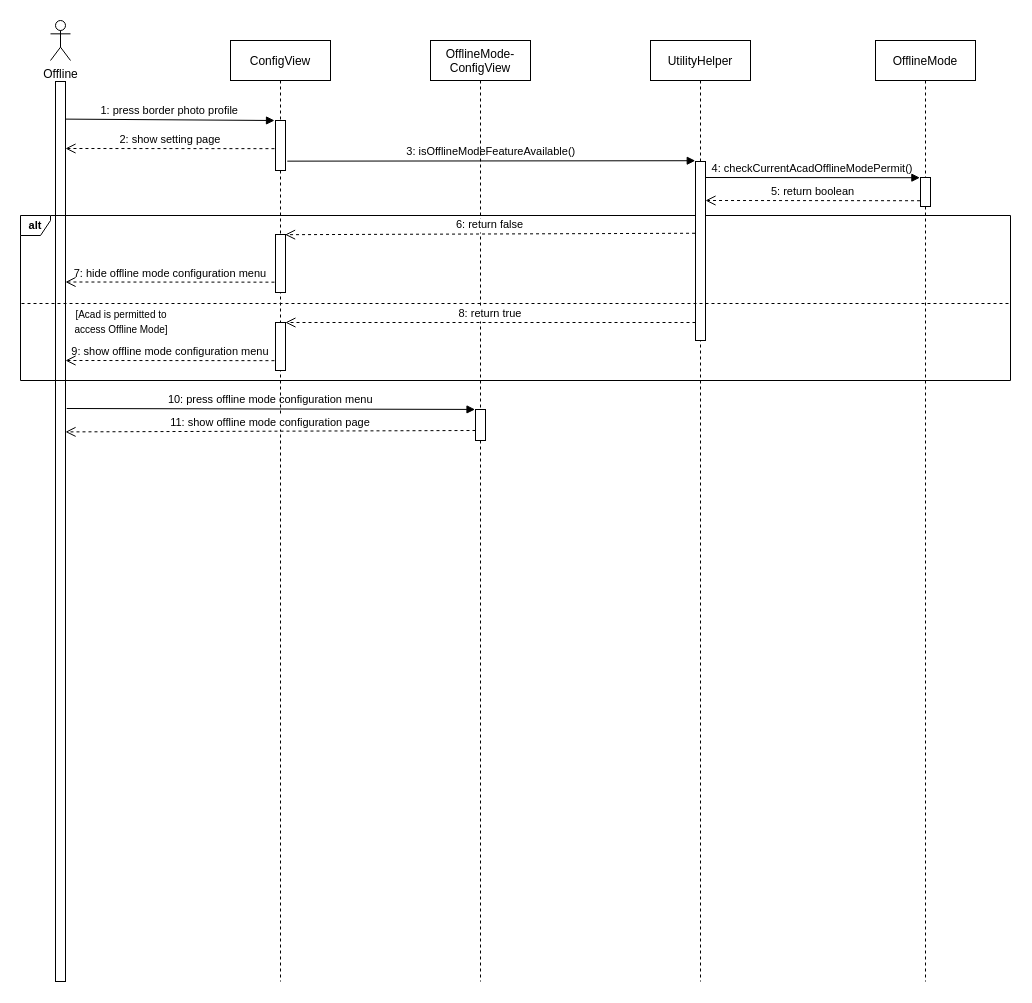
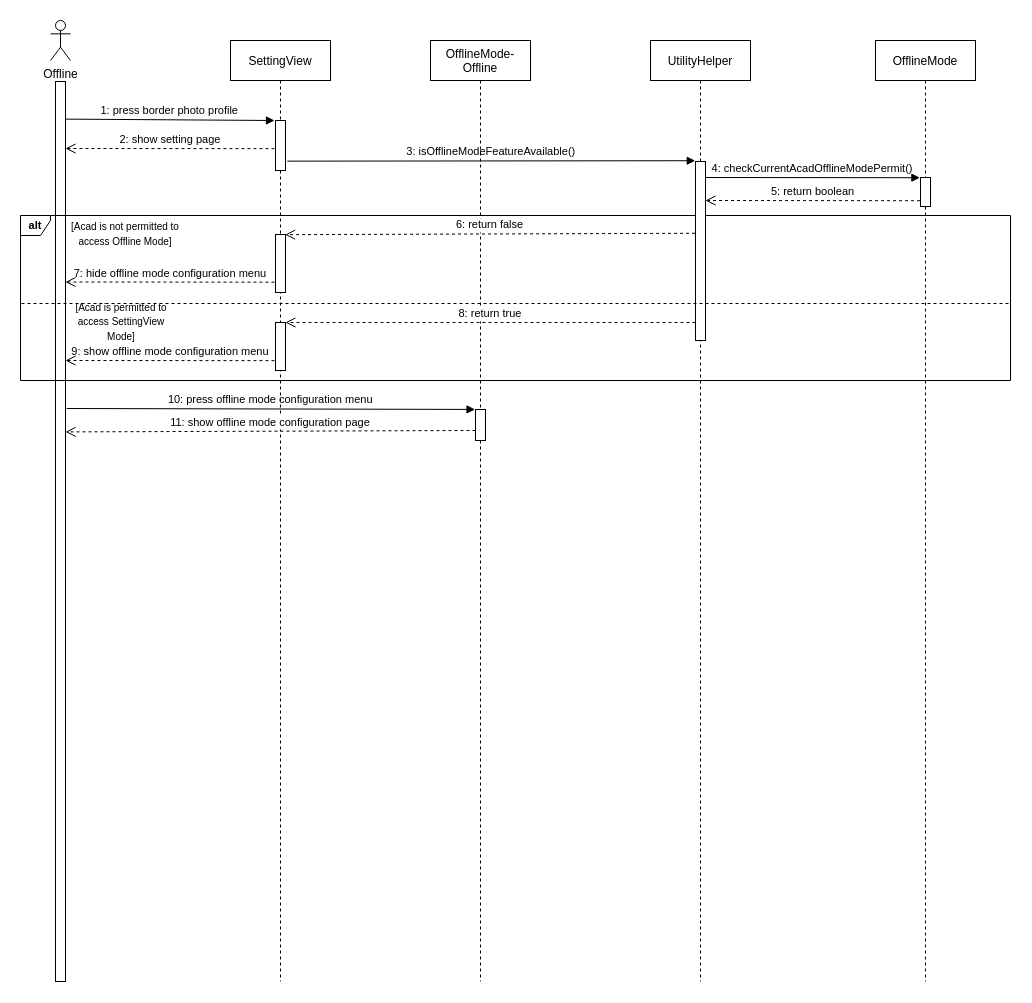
(480, 54) -> (480, 54)
(280, 61) -> (280, 61)
none -> (126, 233)
(122, 322) -> (122, 322)
